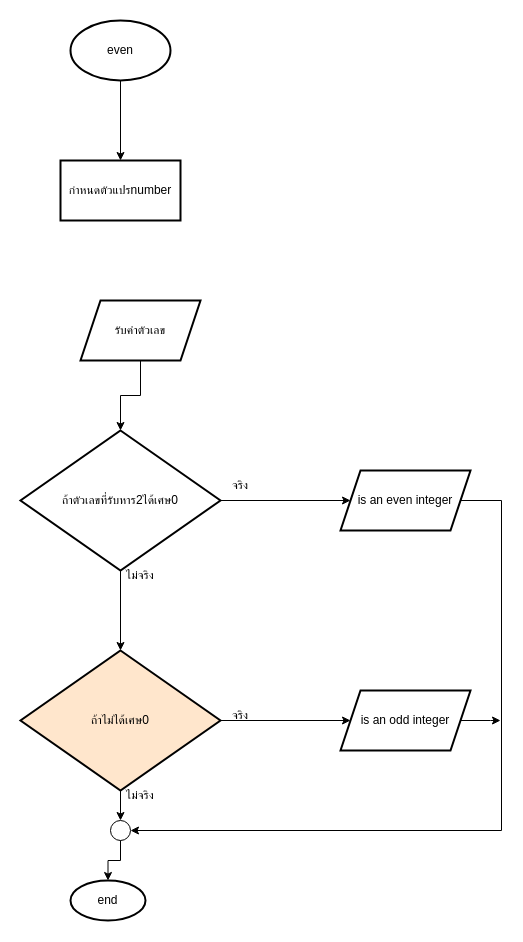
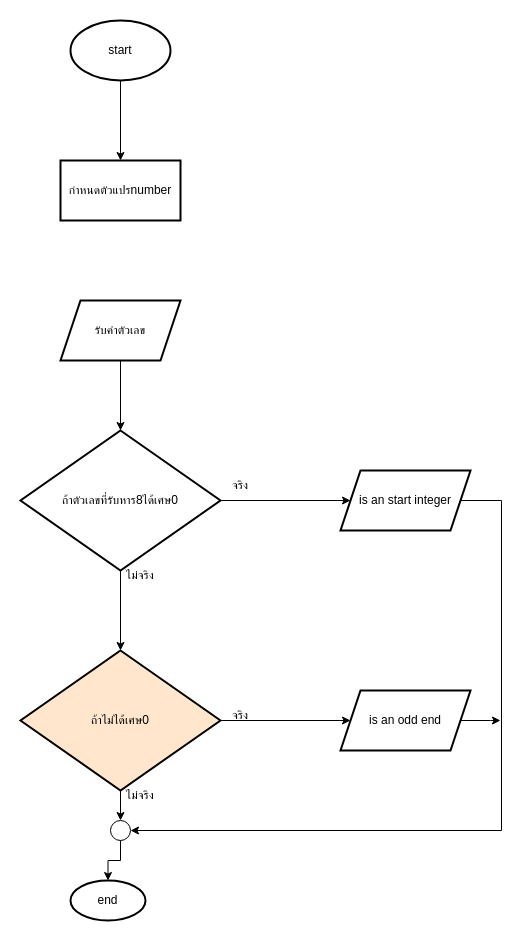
(121, 51) -> (121, 51)
(141, 331) -> (121, 331)
(121, 501) -> (121, 501)
(406, 501) -> (406, 501)
(406, 721) -> (406, 721)
